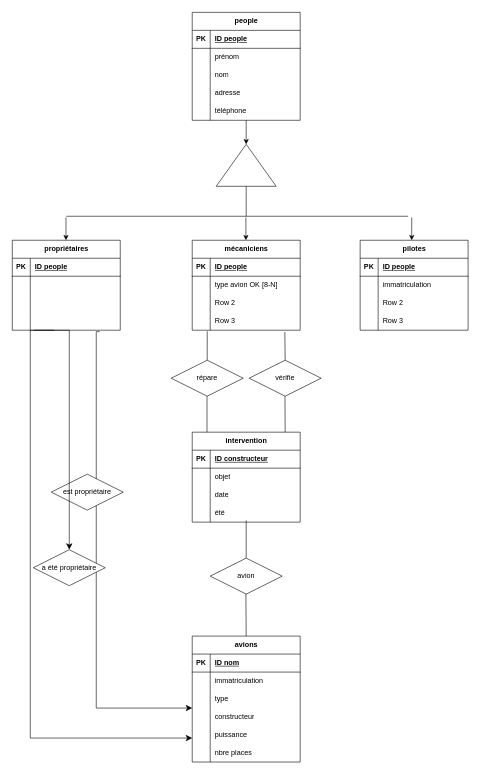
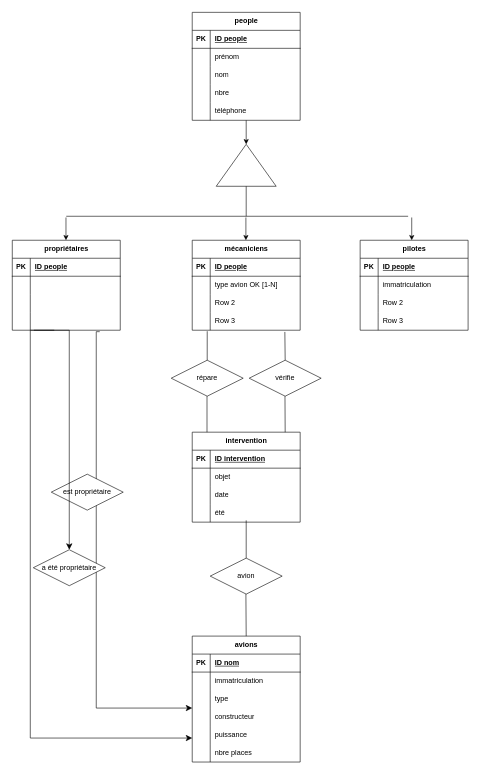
(229, 93) -> (223, 93)
(250, 285) -> (250, 285)
(244, 459) -> (243, 459)
